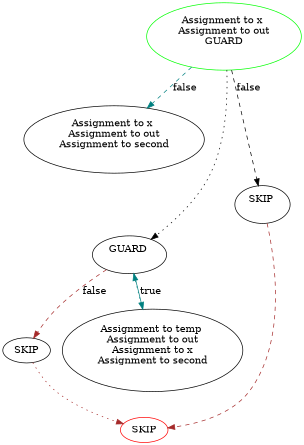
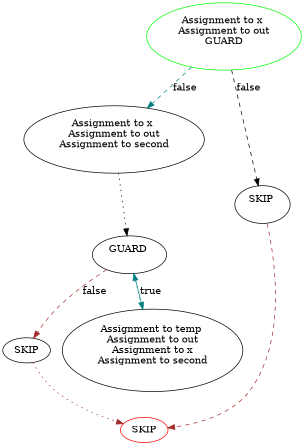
(215, 163) -> (122, 201)
